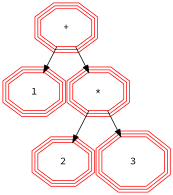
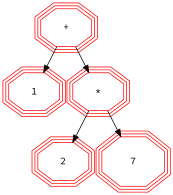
(133, 162) -> (133, 162)
